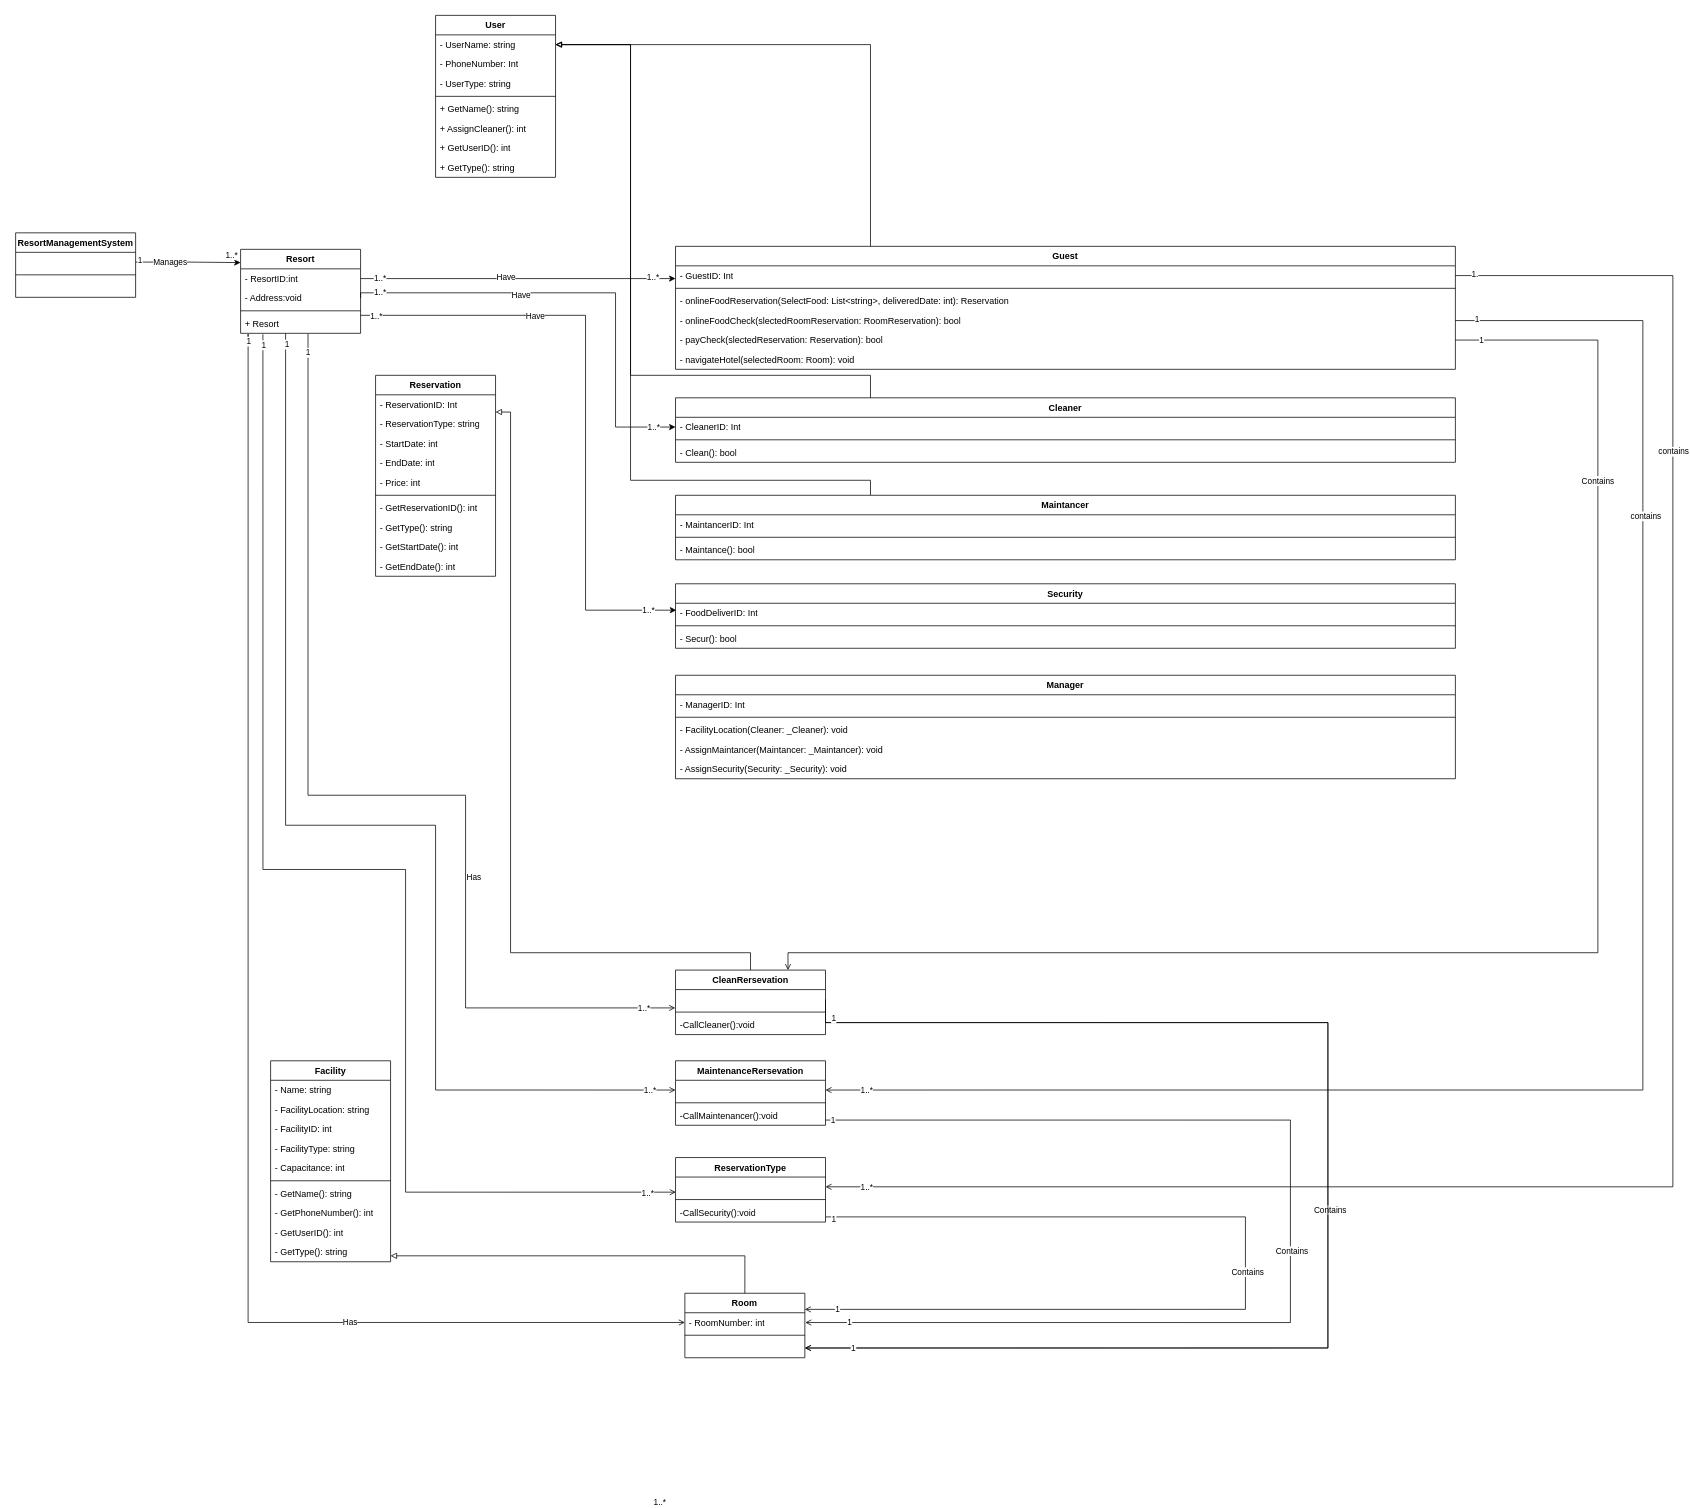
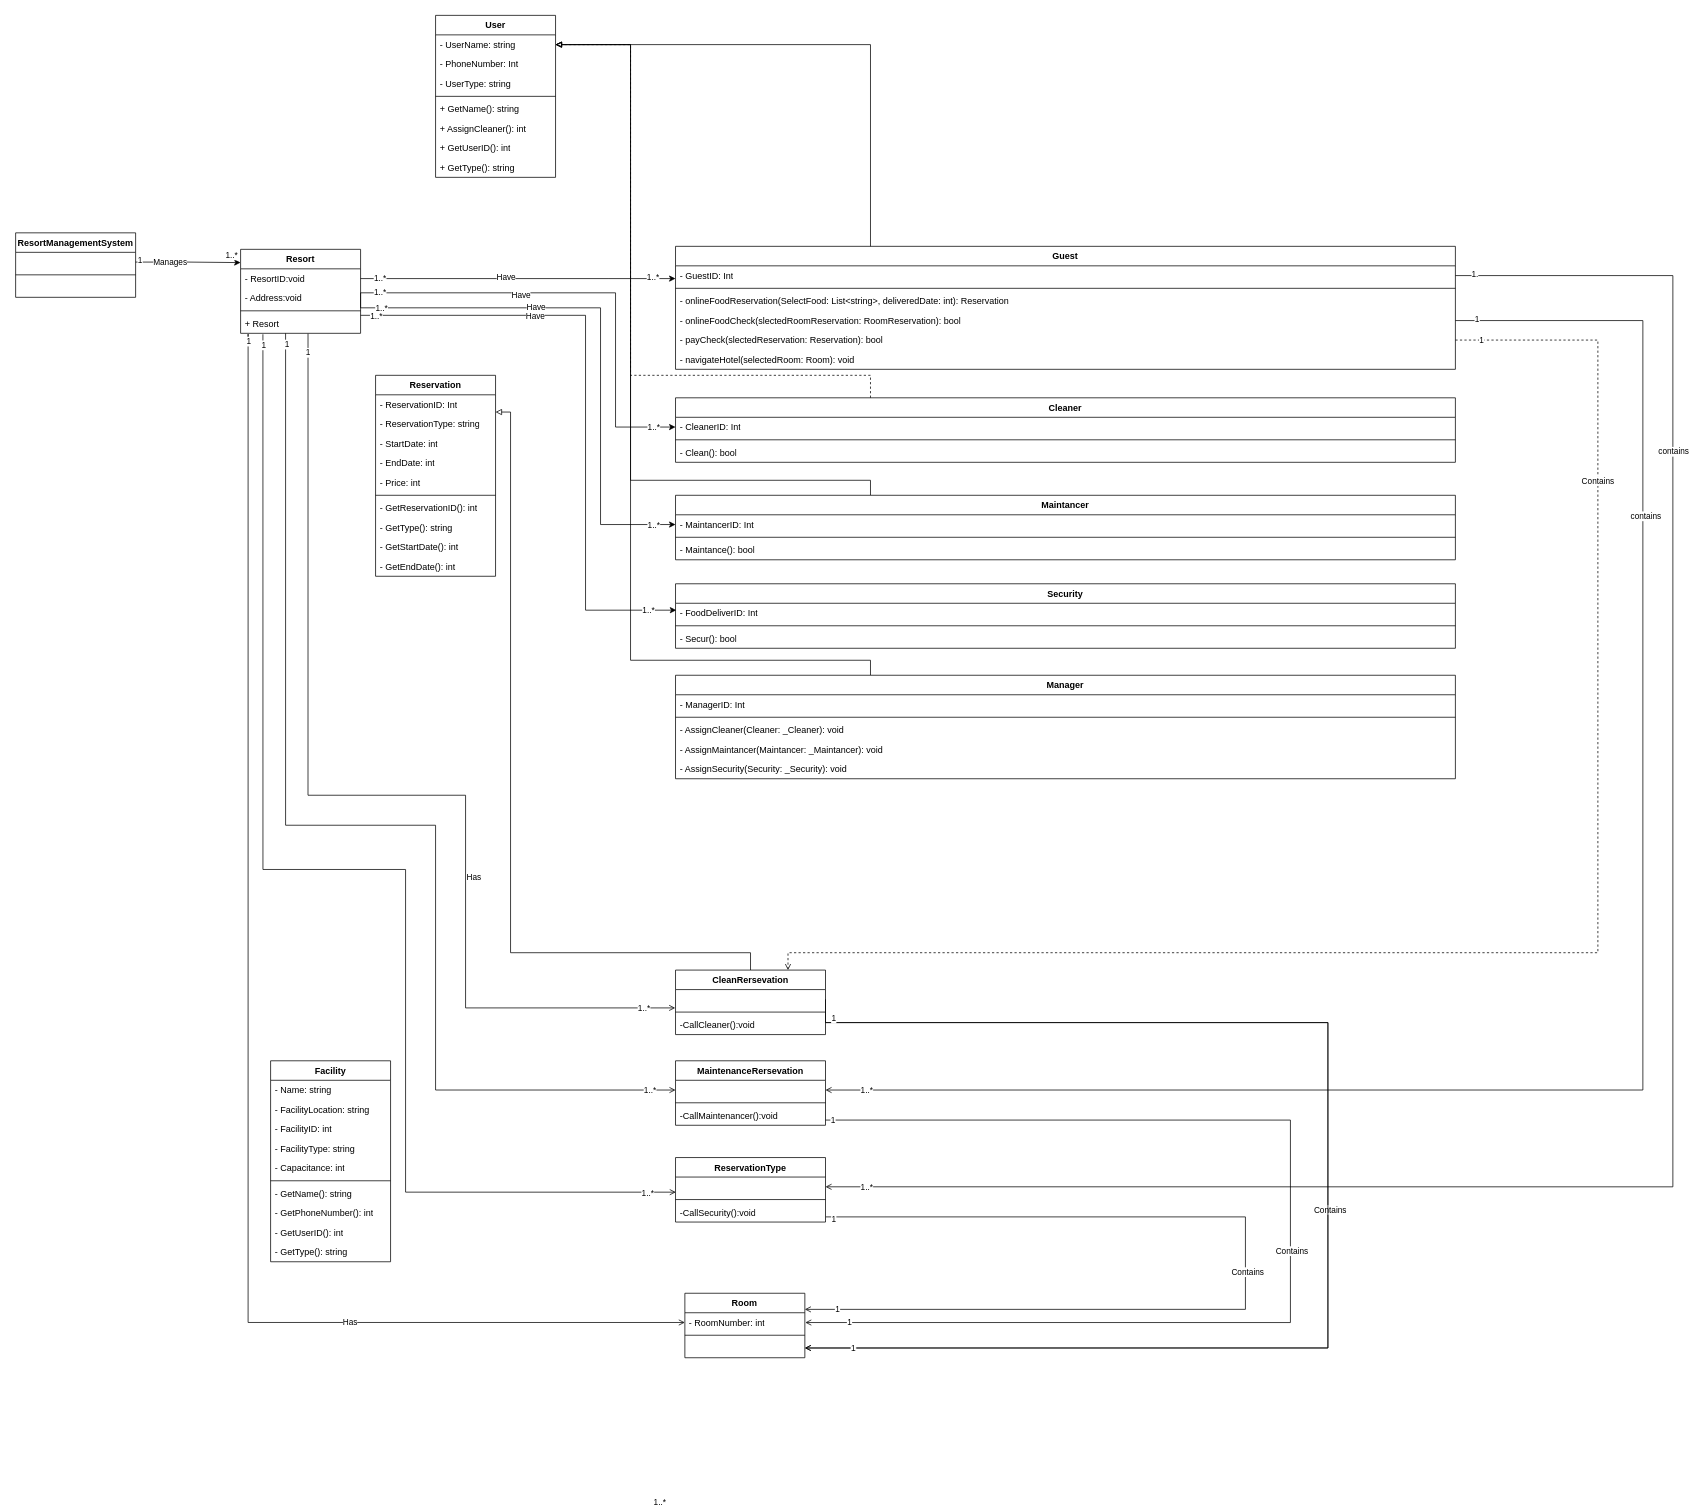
(277, 280) -> (279, 280)
none -> (600, 332)
(762, 375) -> (762, 375)
none -> (669, 660)
(774, 731) -> (769, 731)
(1419, 953) -> (1419, 953)
(590, 1256) -> none
